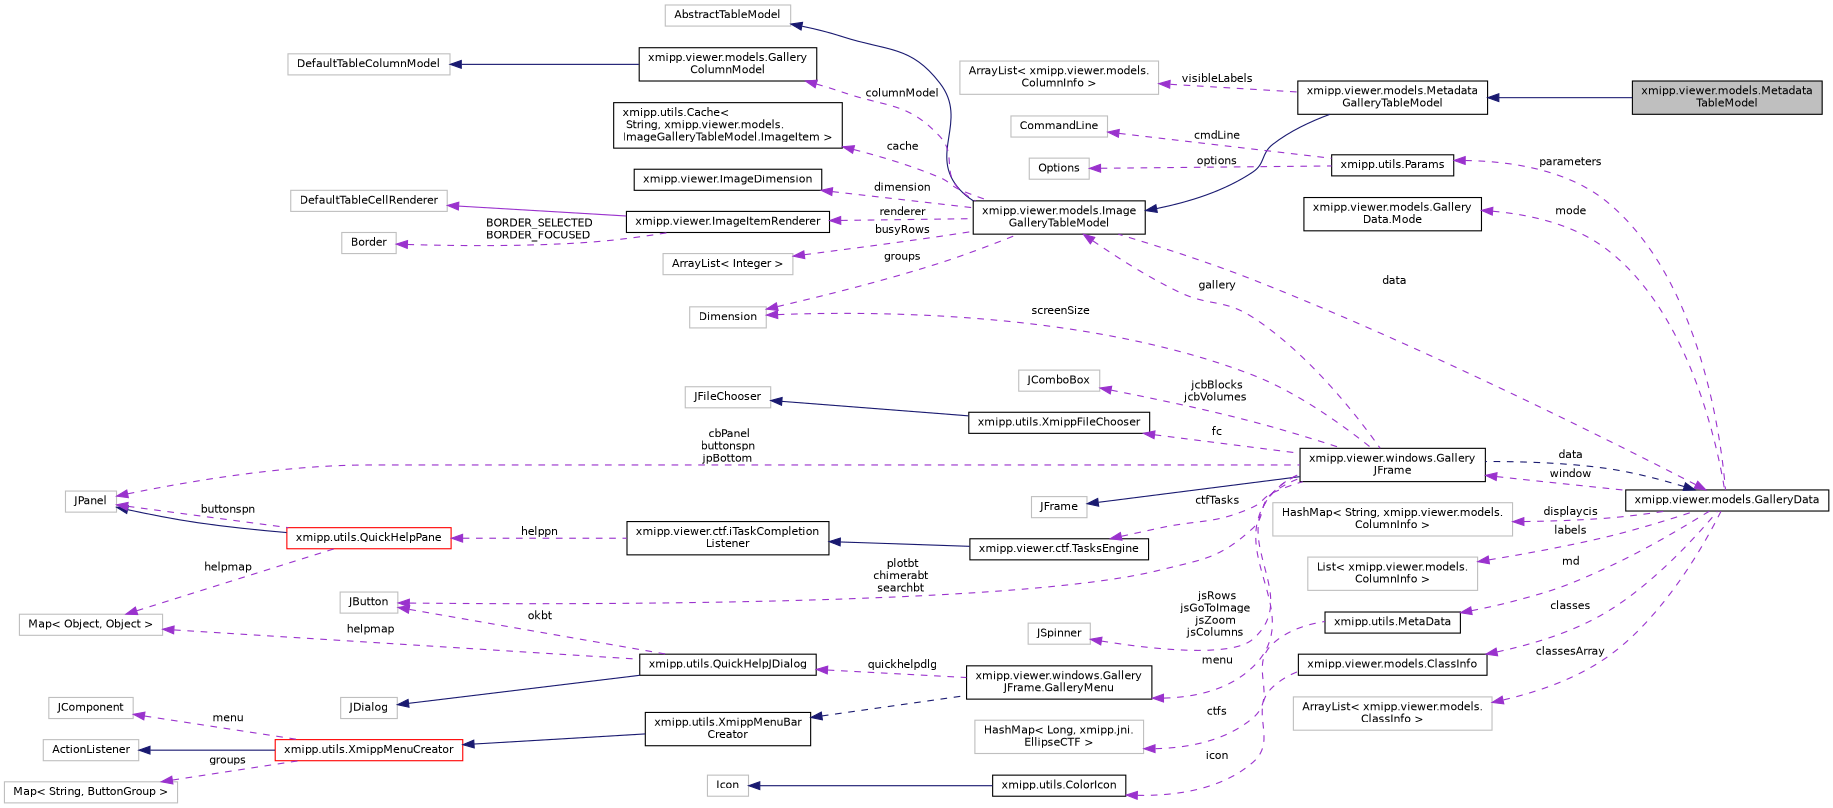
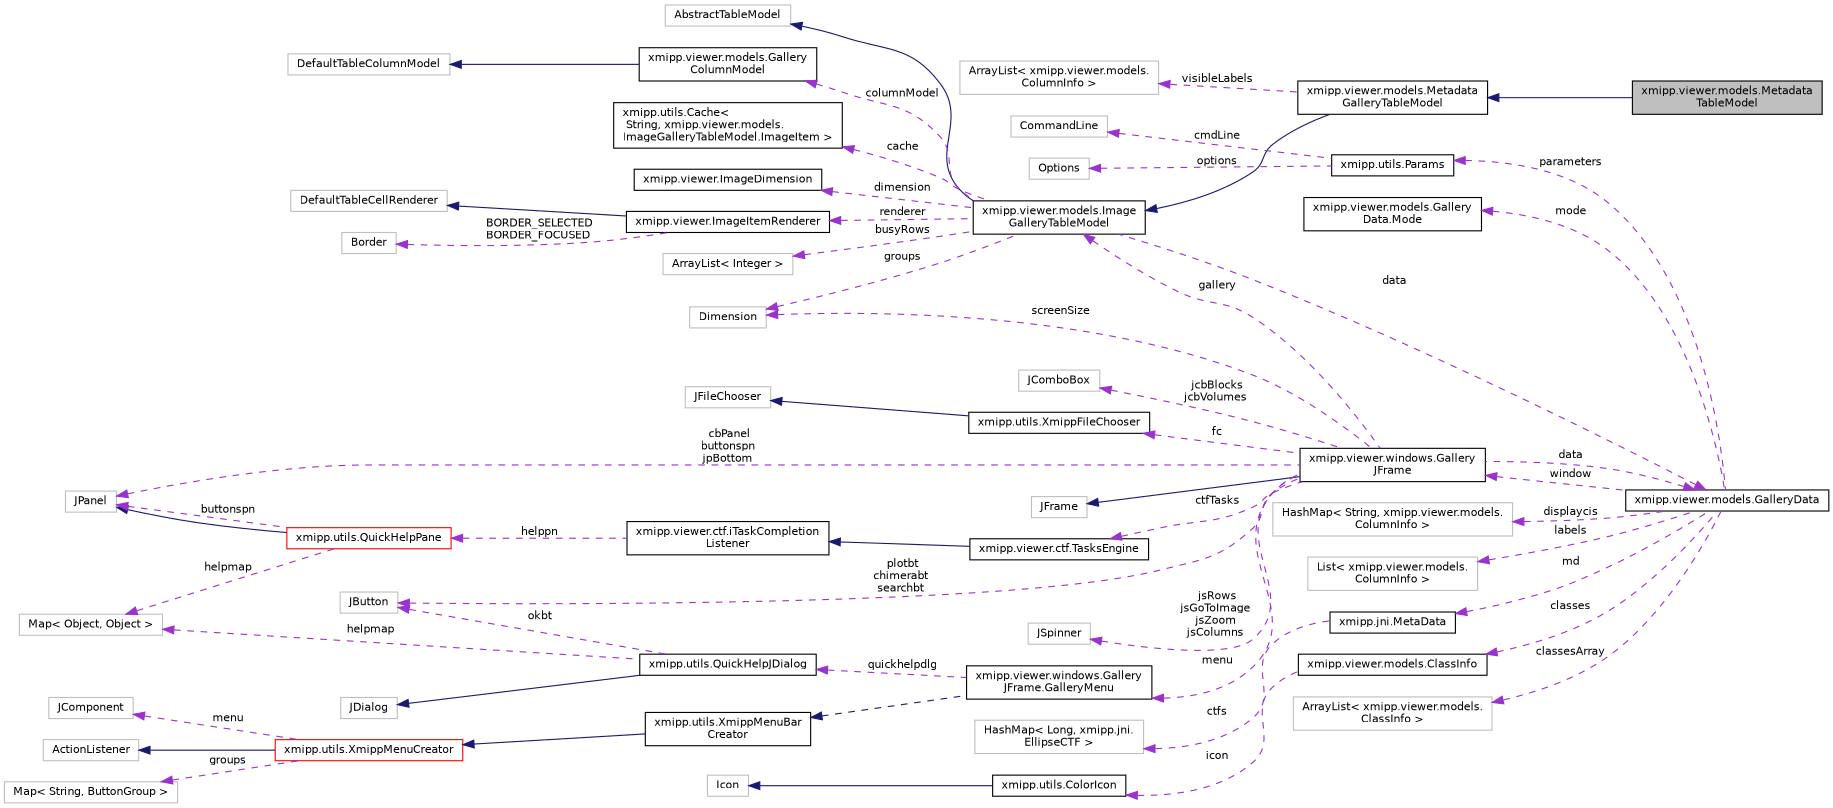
(543, 211) -> (543, 211)
(1586, 466) -> (1586, 466)
(1393, 623) -> (1393, 623)
